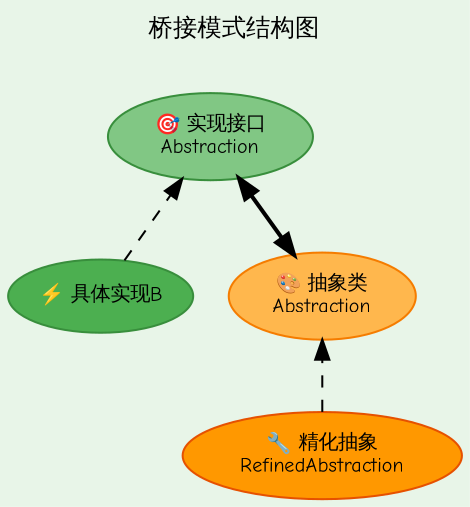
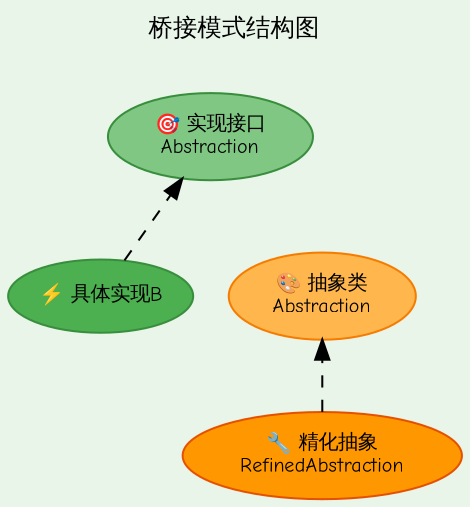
(267, 217) -> none
